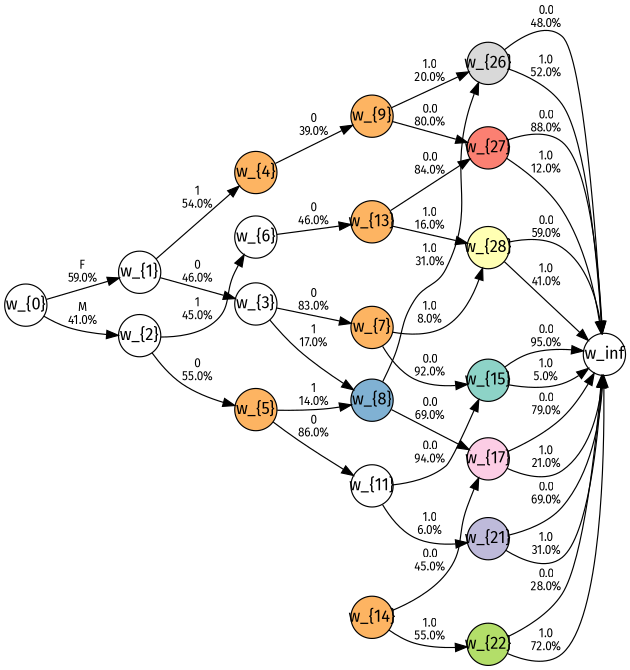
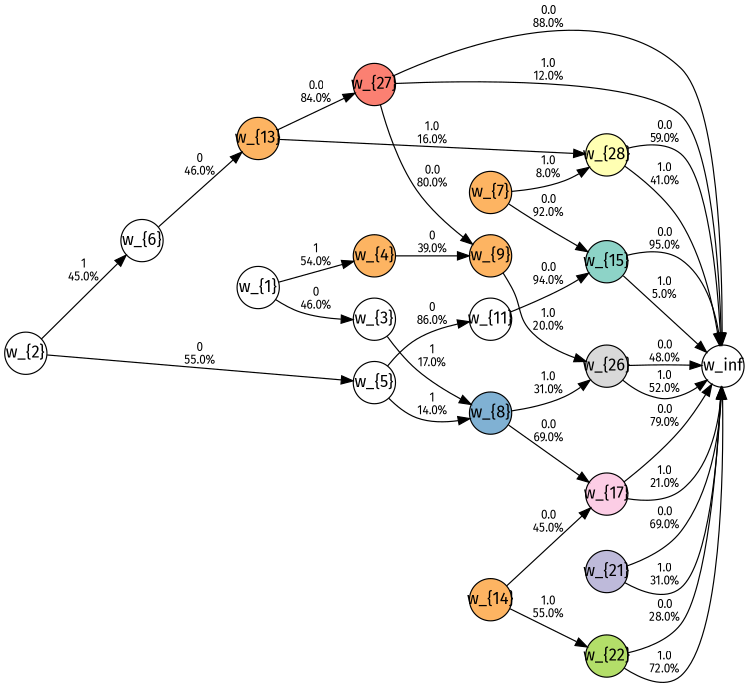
(424, 130) -> (410, 179)
(26, 305) -> none
(308, 315) -> none
(256, 410) -> (374, 383)
(413, 537) -> none
